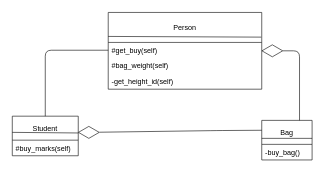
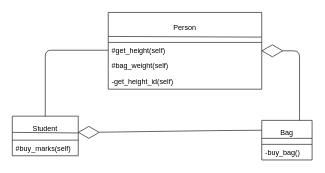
(139, 50) -> (144, 50)
